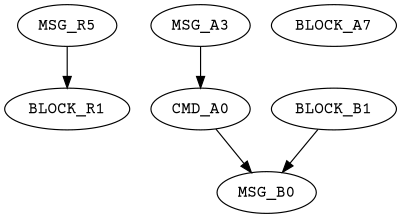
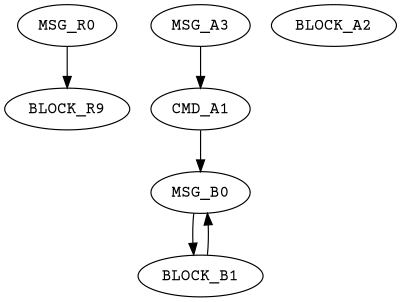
(67, 26) -> (67, 26)
(334, 26) -> (334, 26)
(67, 109) -> (67, 109)
(201, 109) -> (201, 109)
none -> (193, 228)
